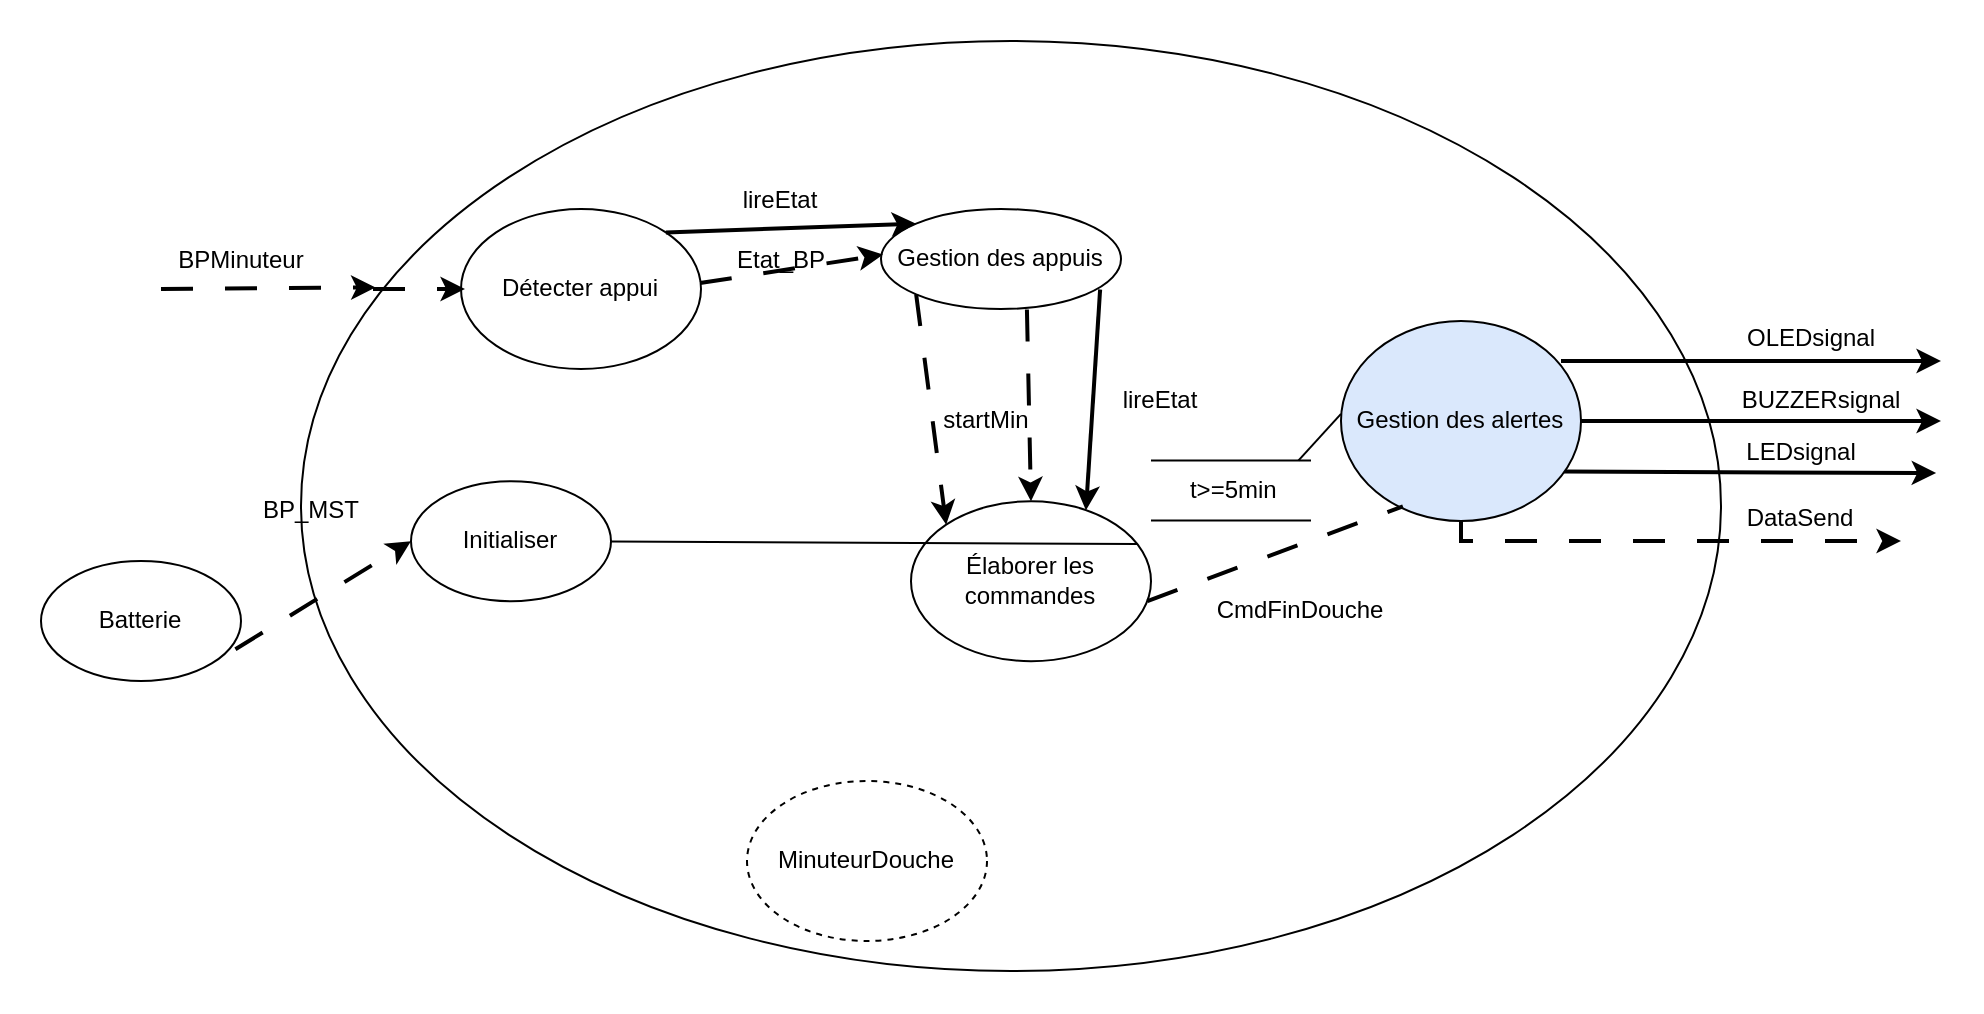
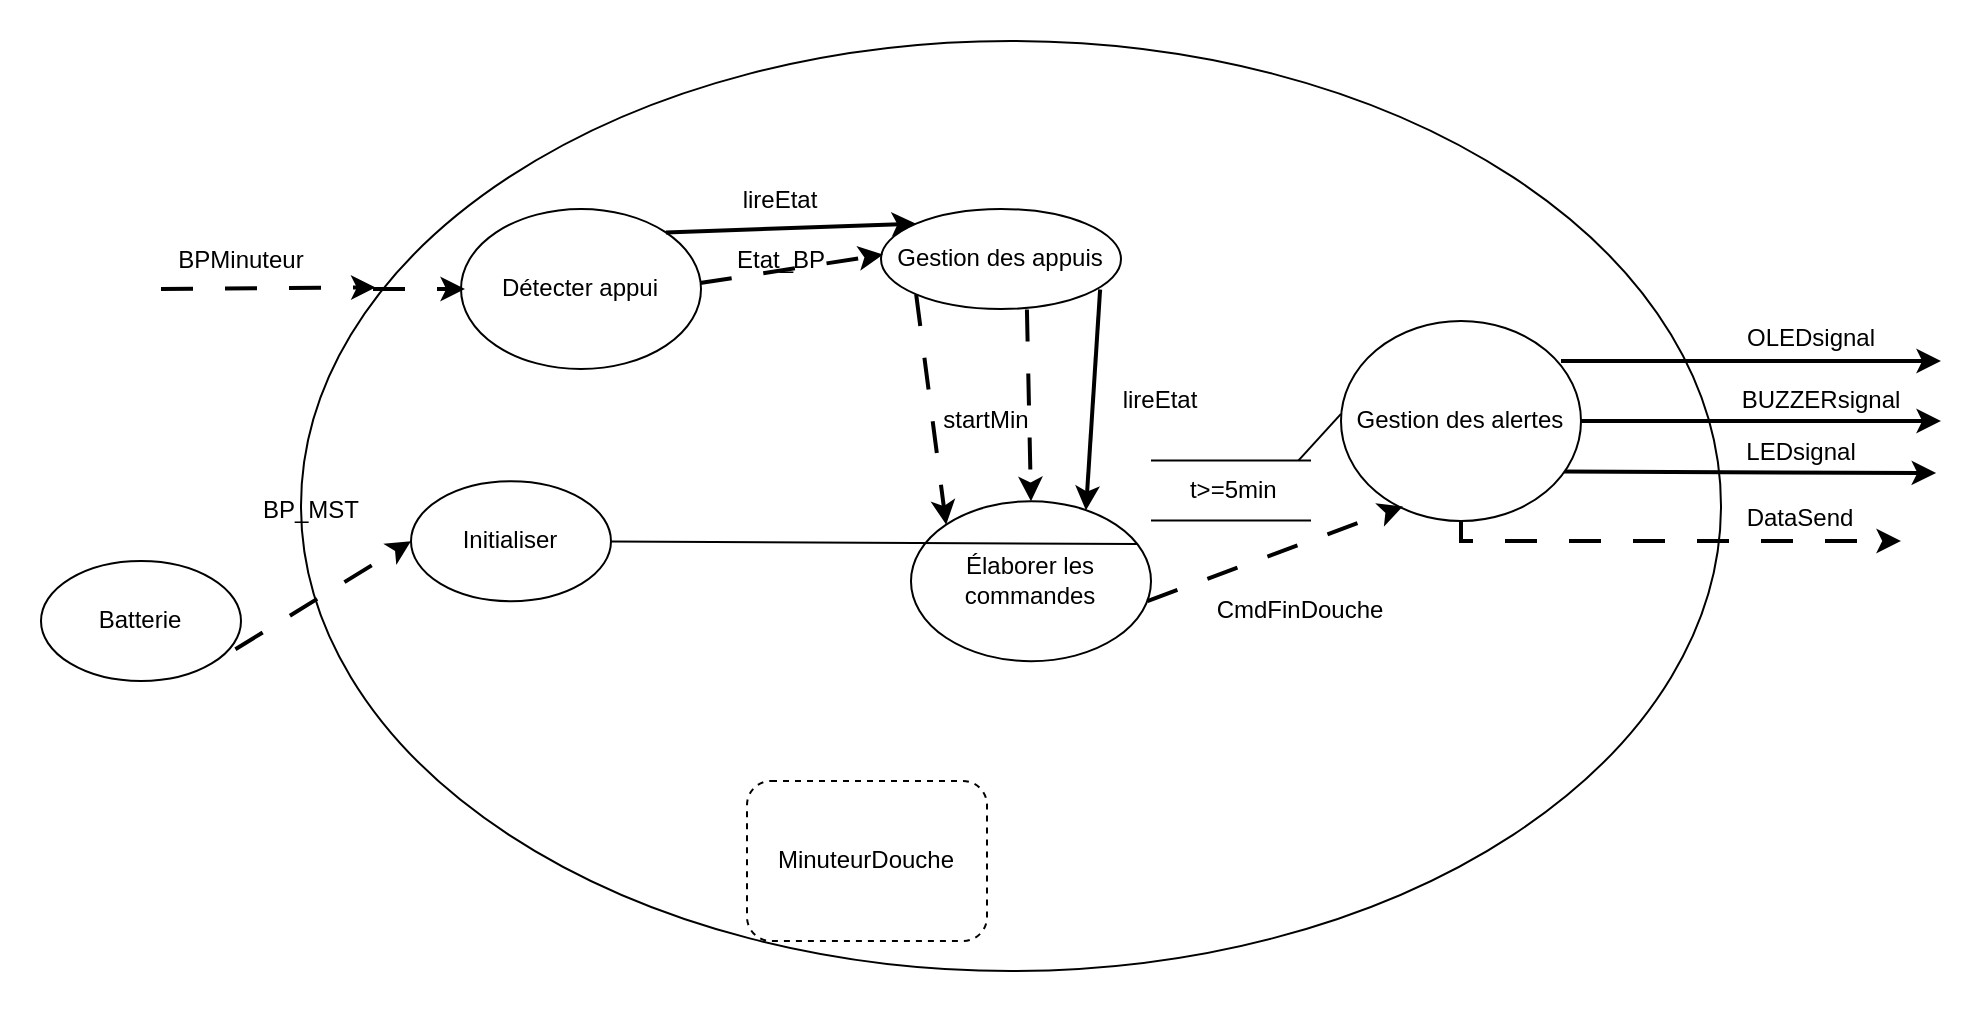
(1461, 421) -> (1461, 421)
(1393, 510) -> (1385, 513)
(867, 861) -> (867, 861)
